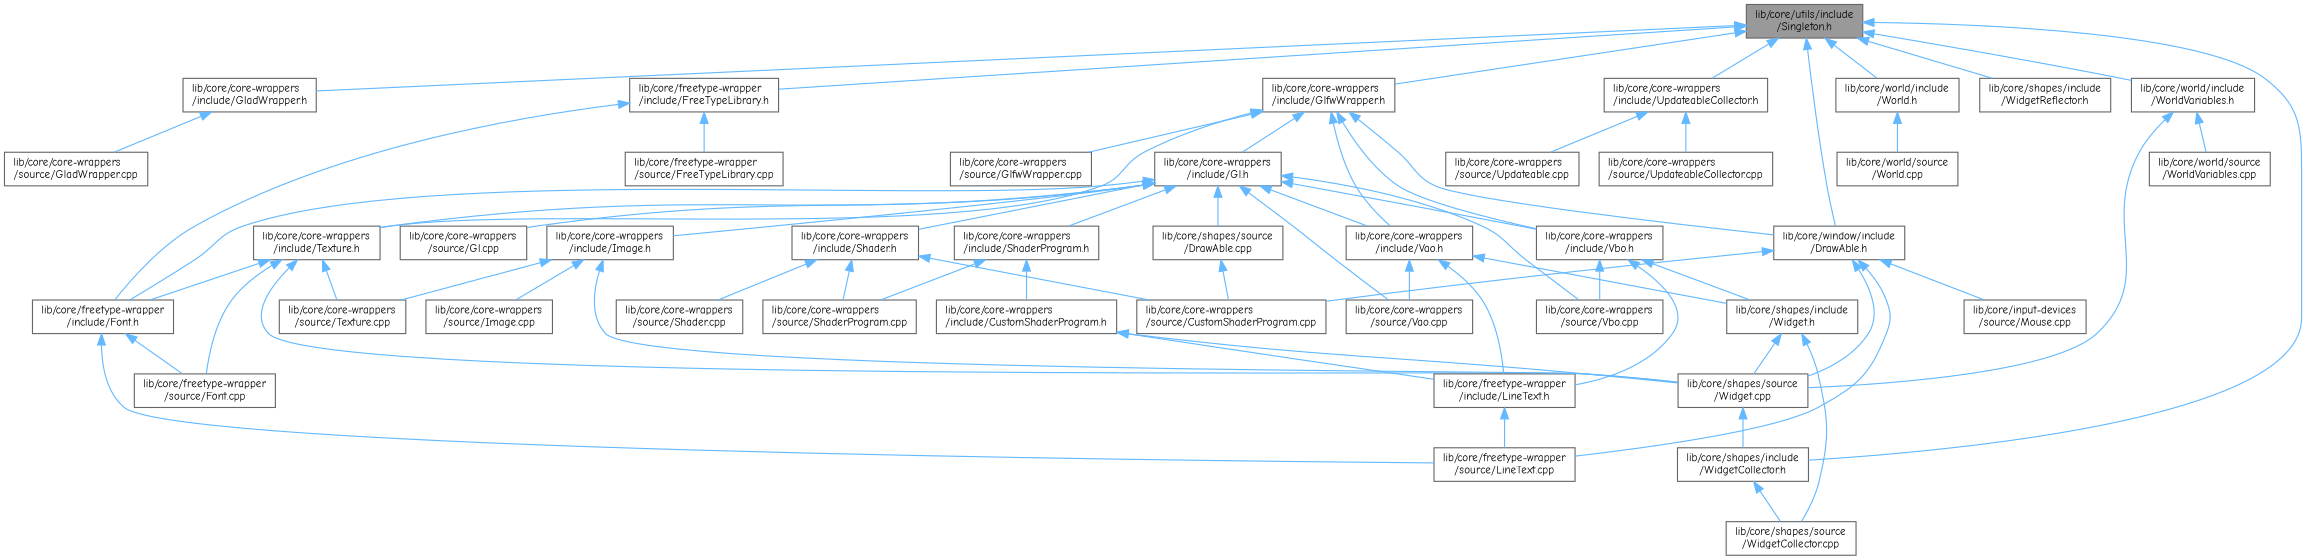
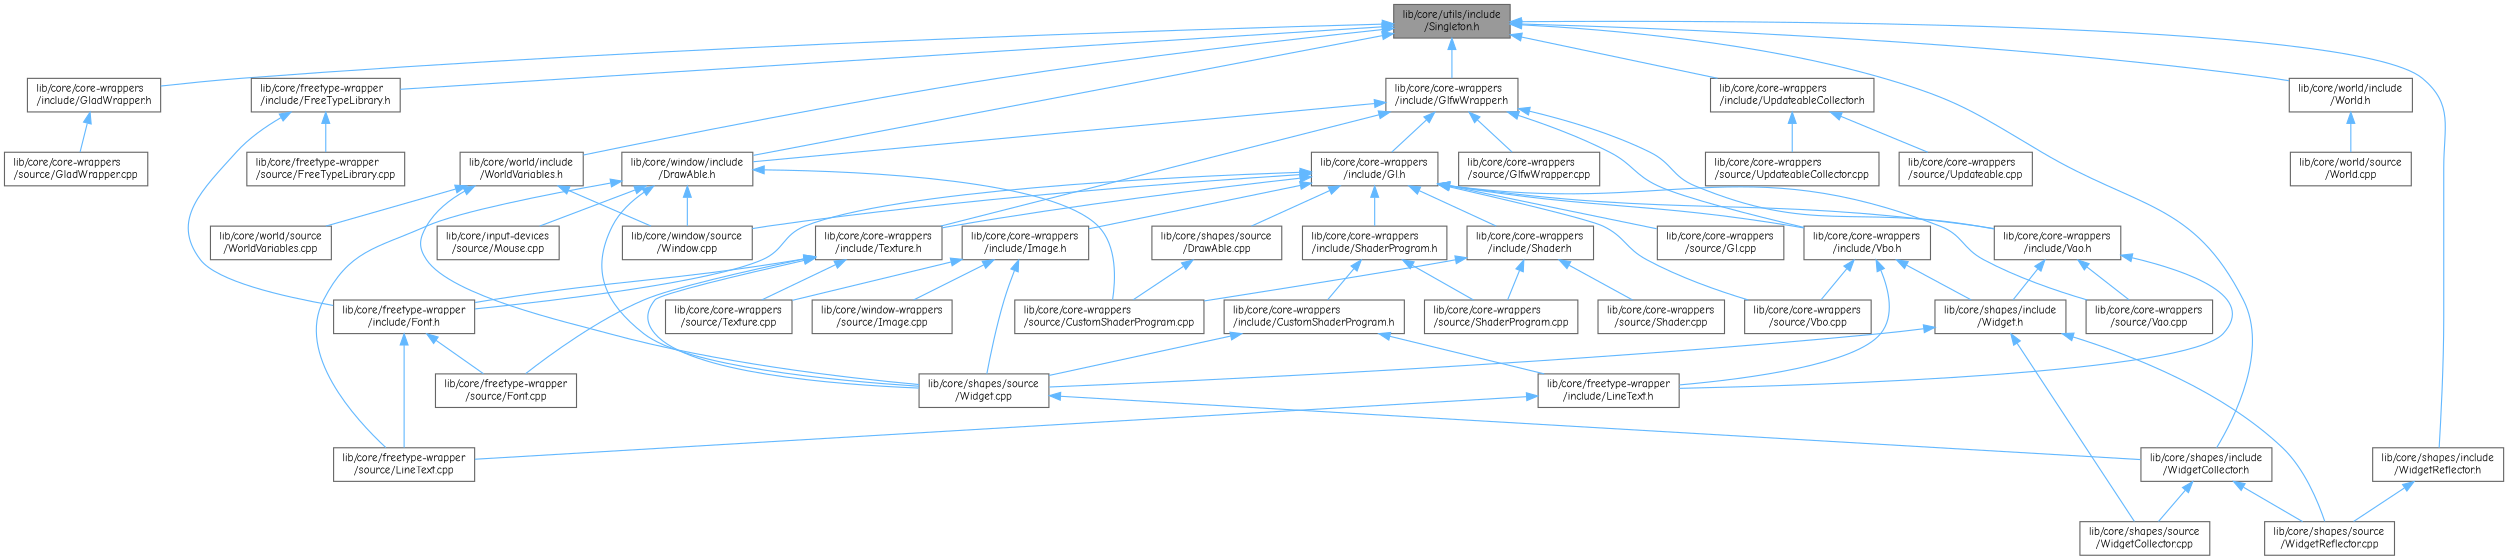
none -> (687, 243)
(489, 317) -> (882, 317)
none -> (2330, 538)
